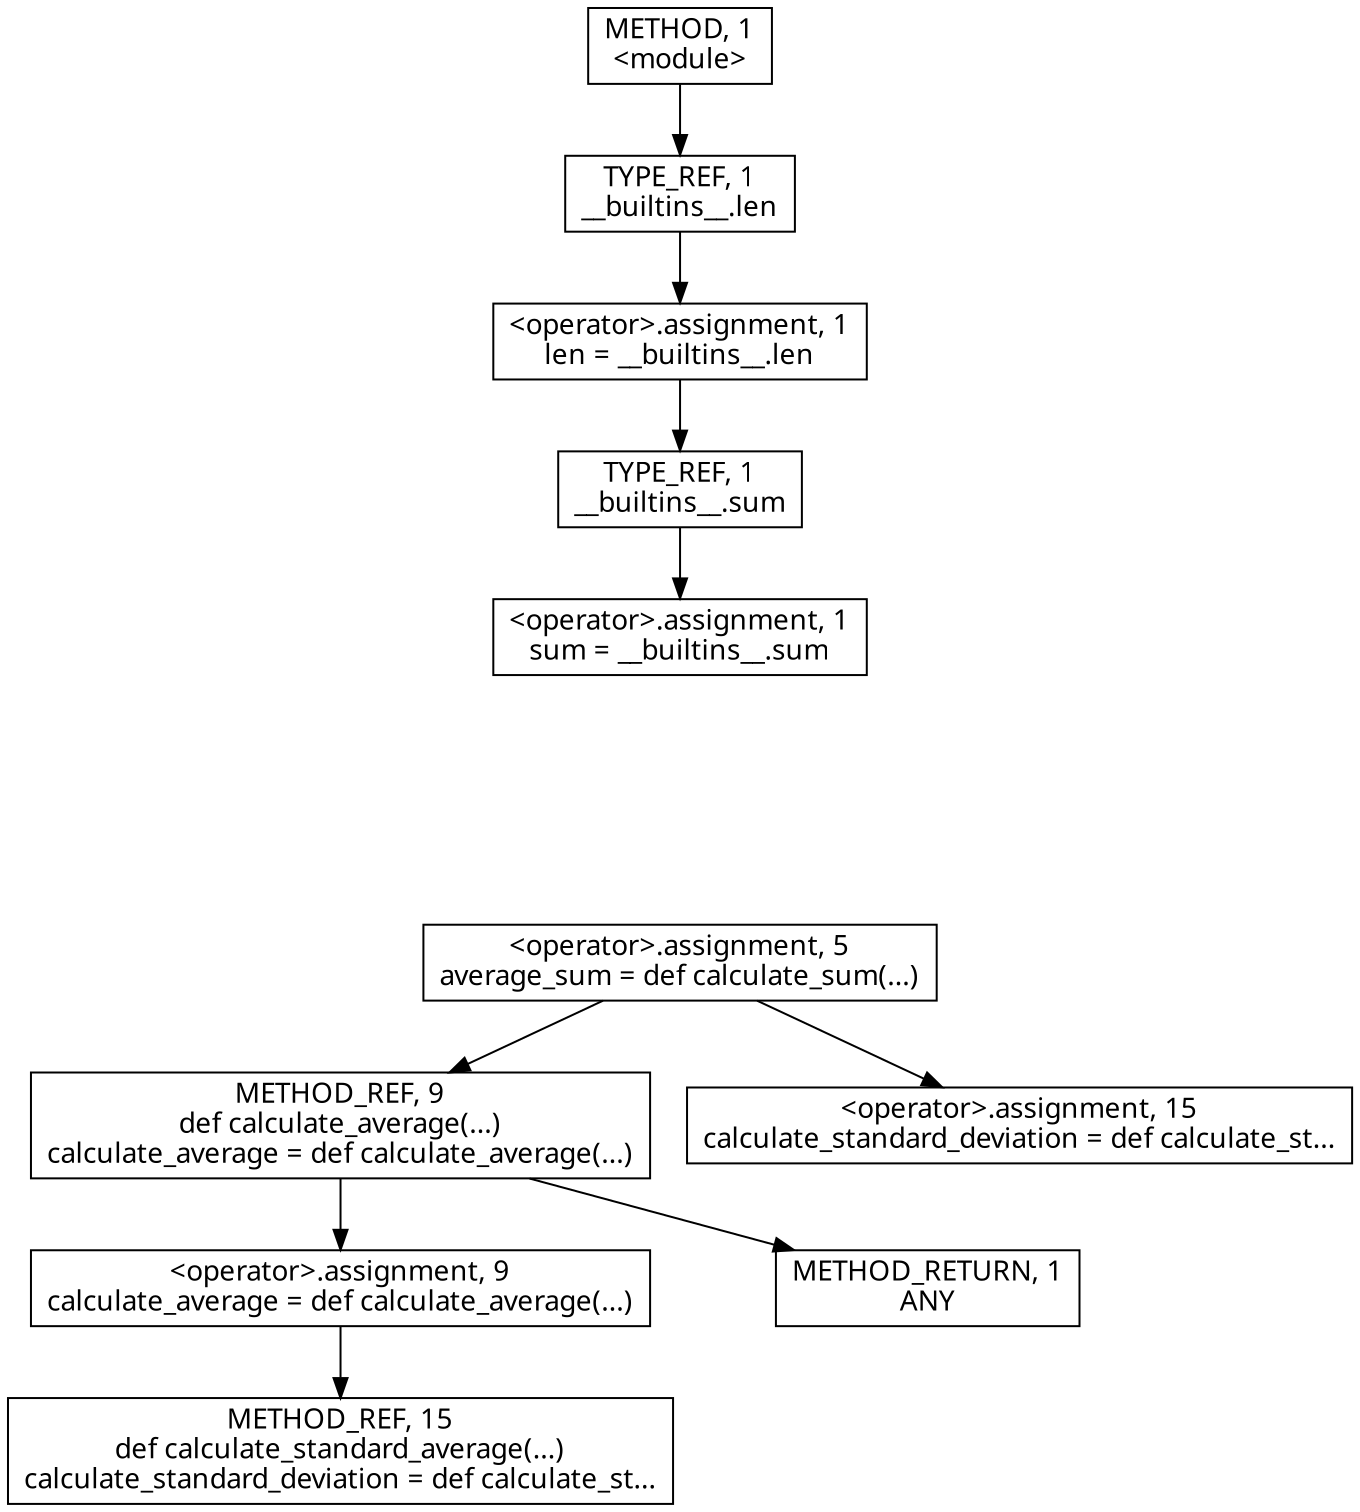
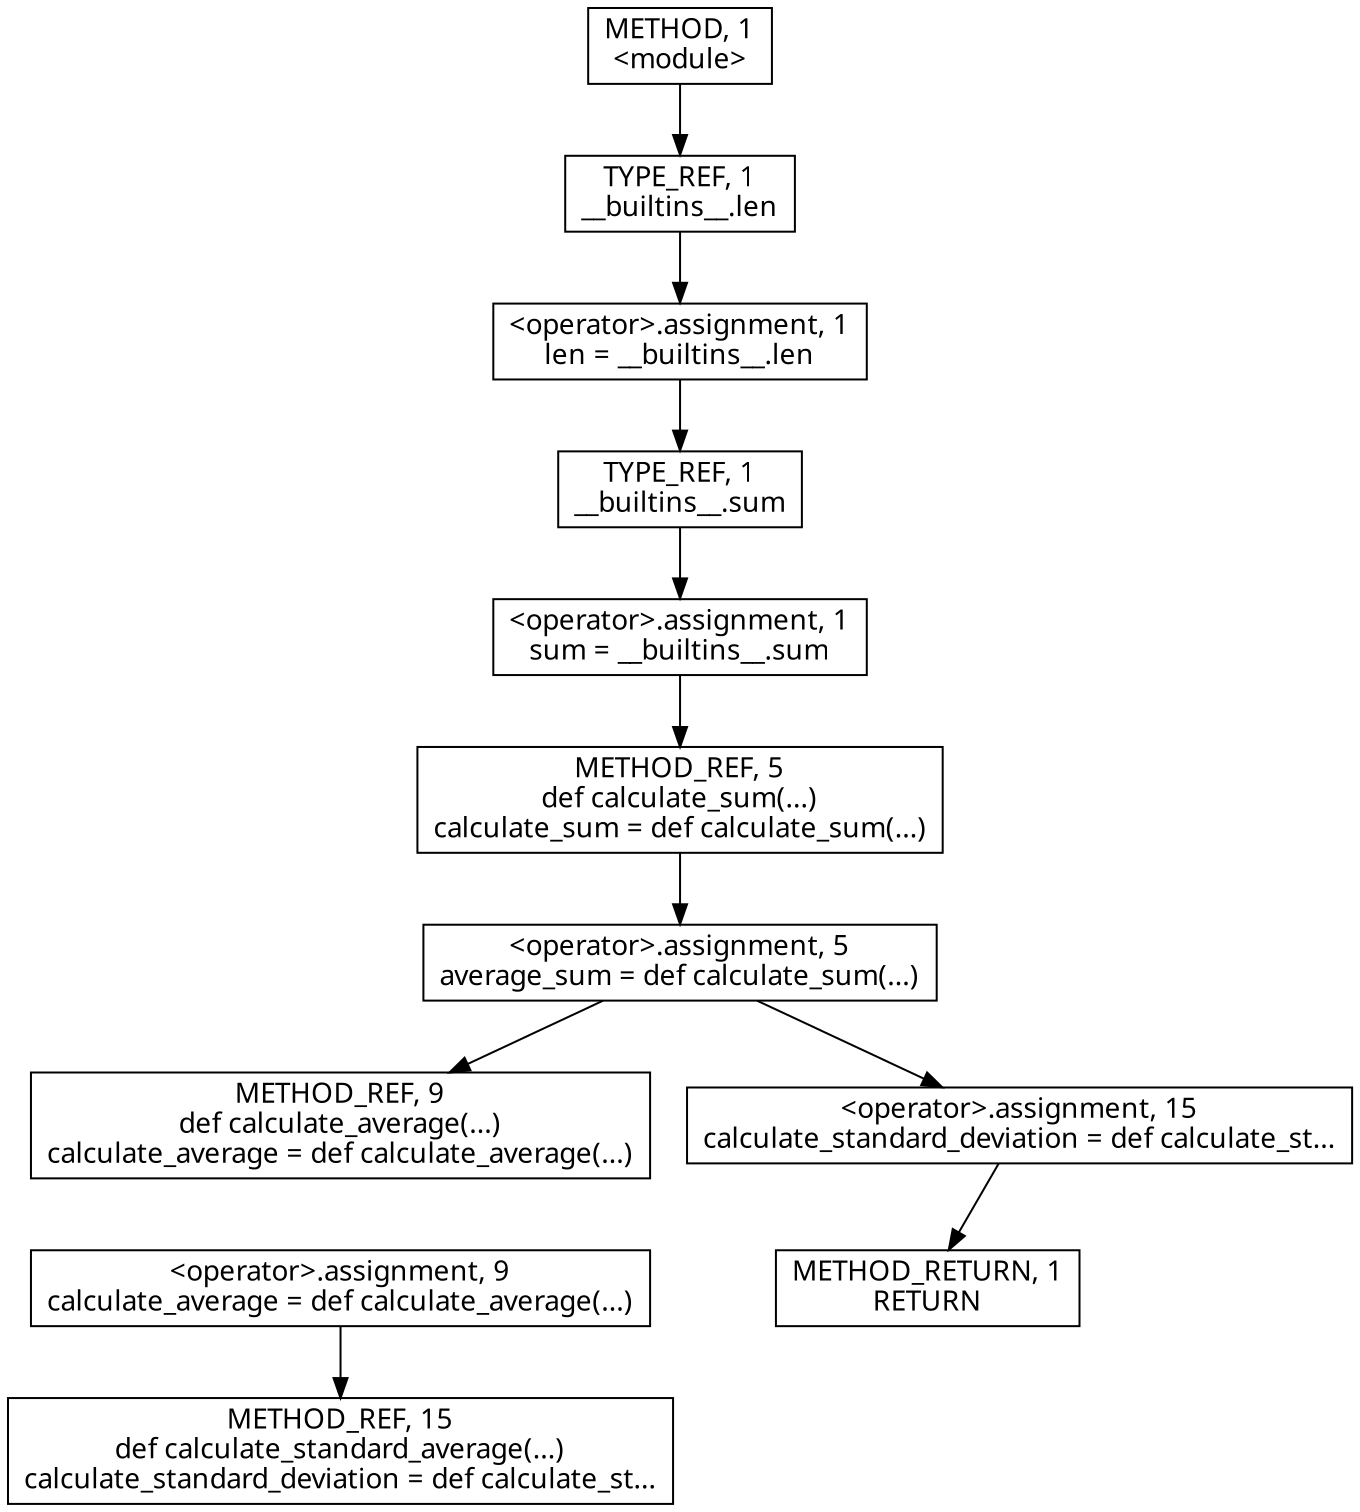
none -> (680, 800)
(341, 1204) -> none
(652, 1212) -> (979, 1198)
(928, 1302) -> (928, 1302)
